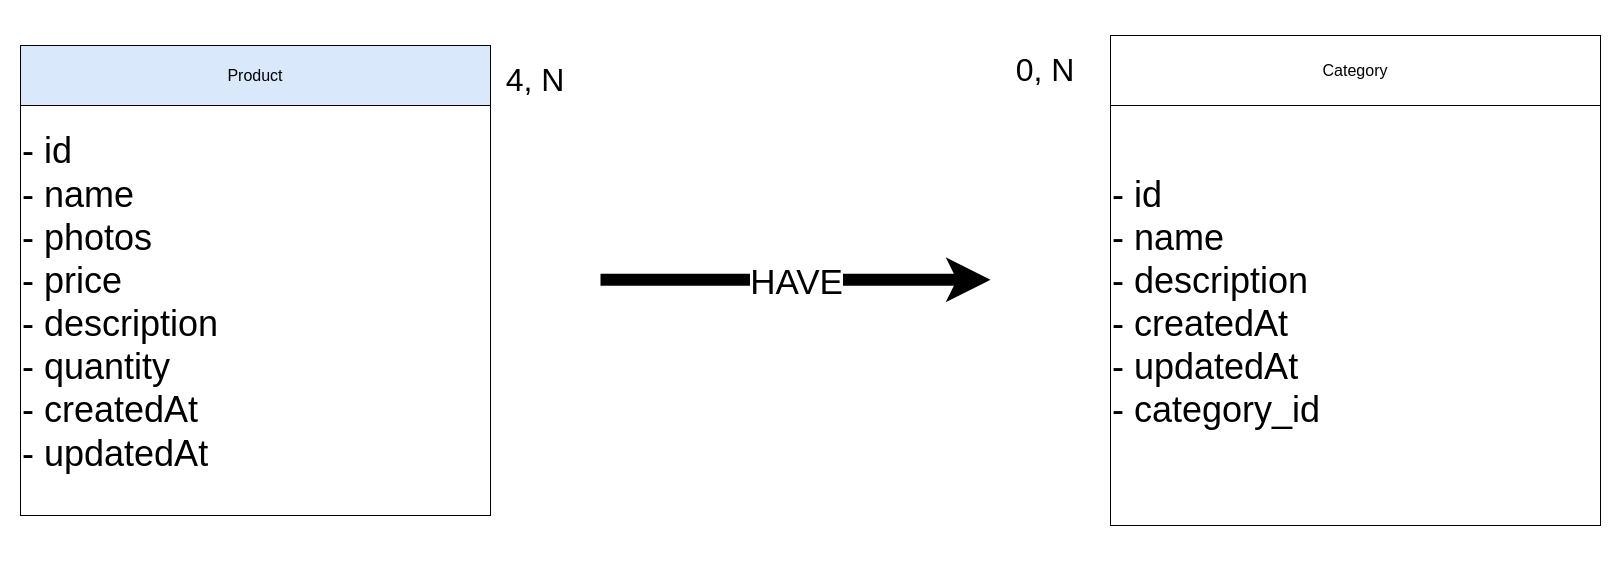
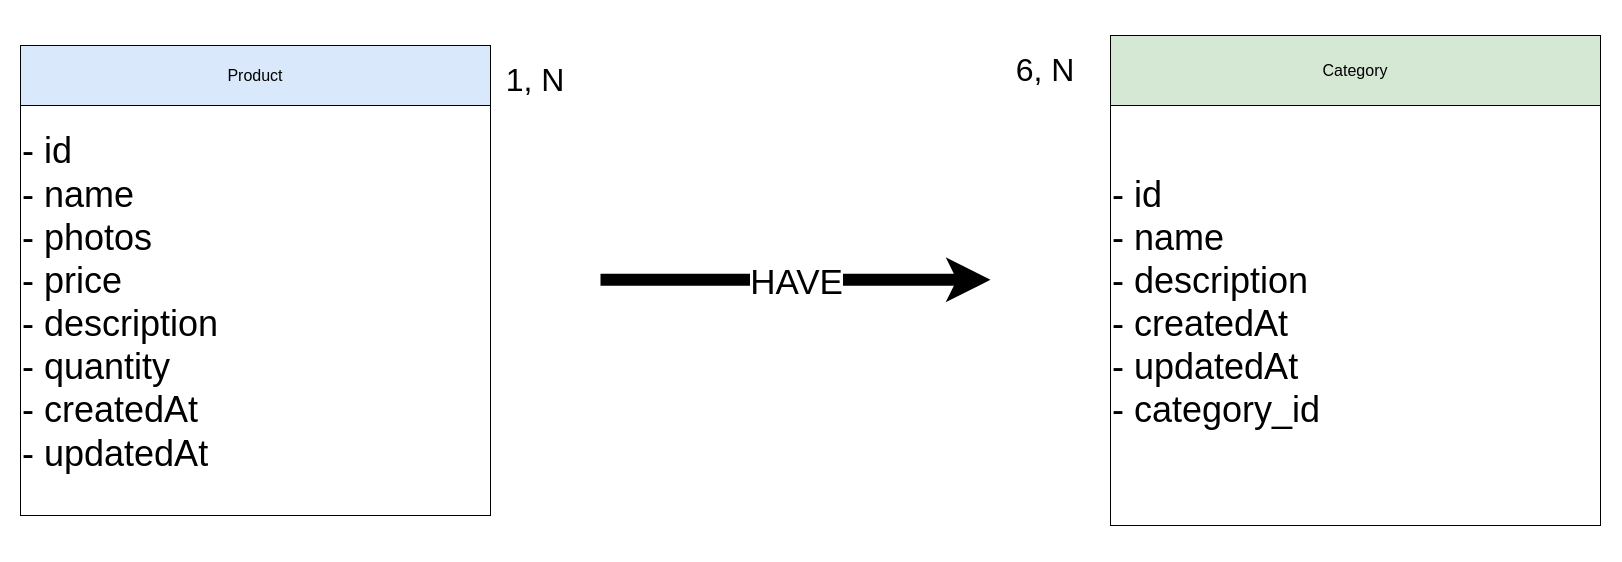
(1046, 71) -> (1046, 71)
(1356, 71) -> (1356, 71)
(536, 81) -> (536, 81)
